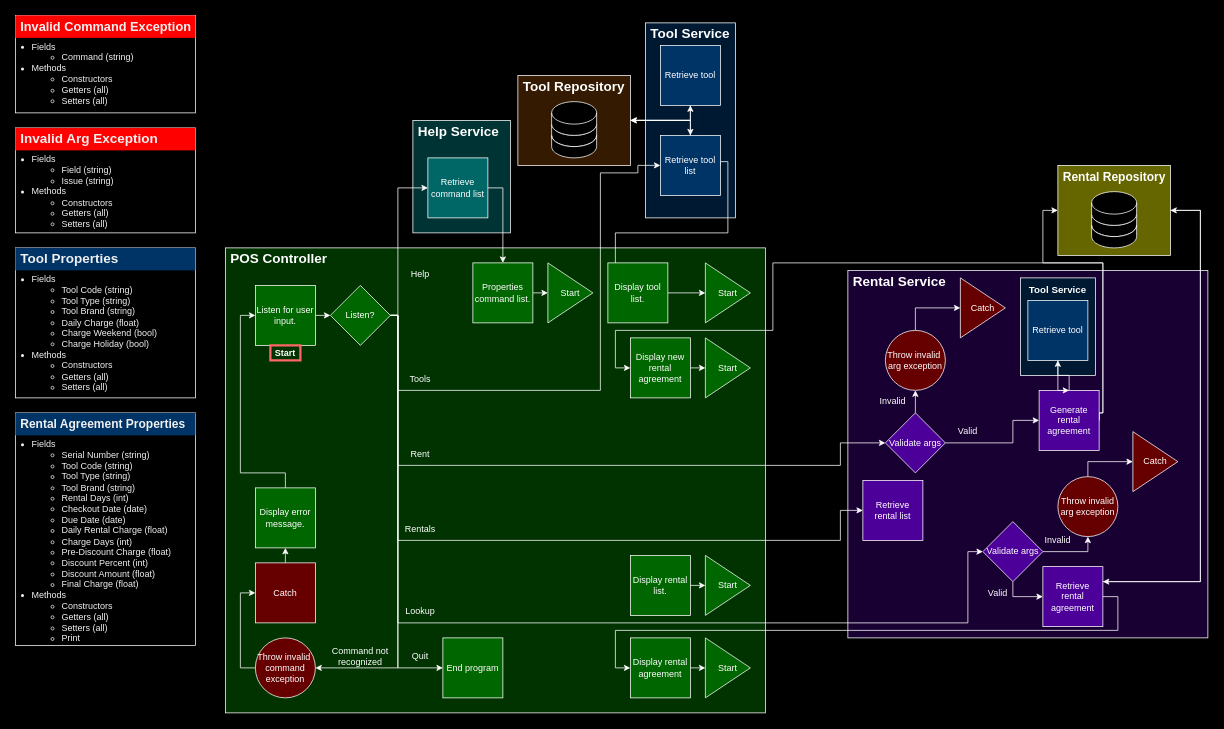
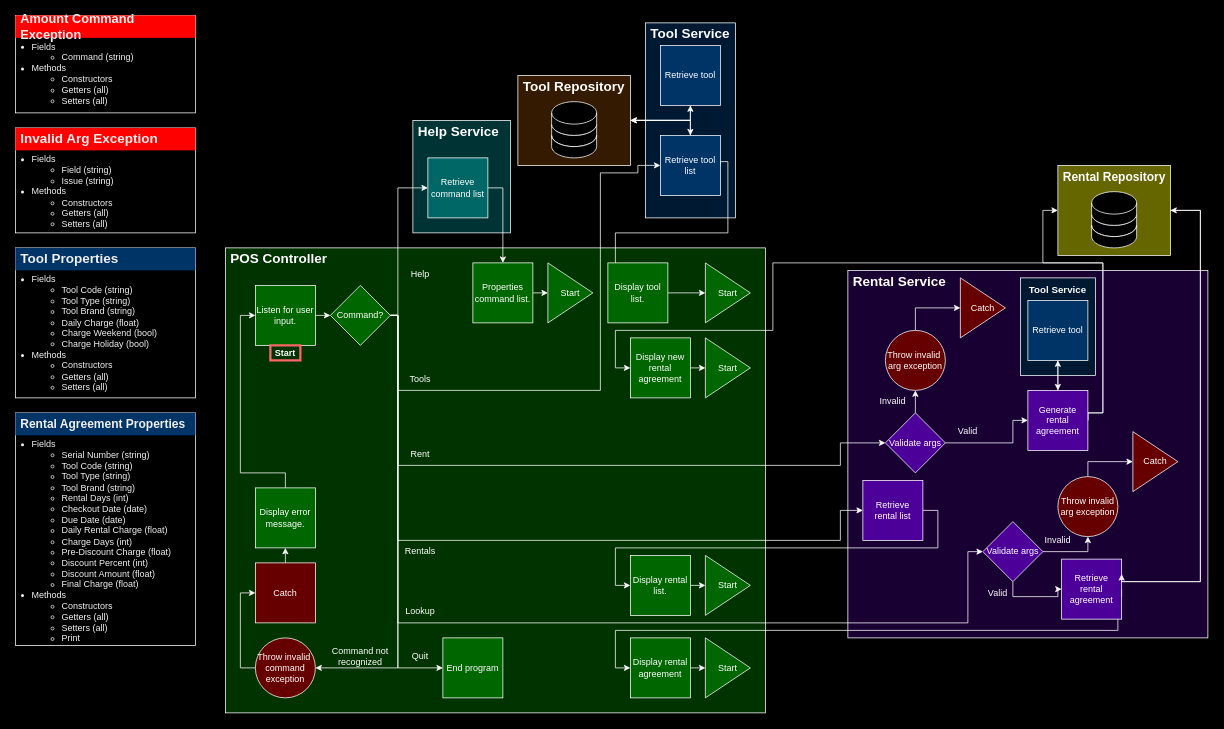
(106, 27) -> (106, 27)
(360, 315) -> (360, 315)
(1069, 420) -> (1058, 420)
(420, 529) -> (420, 552)
none -> (615, 570)
(1073, 597) -> (1092, 589)
